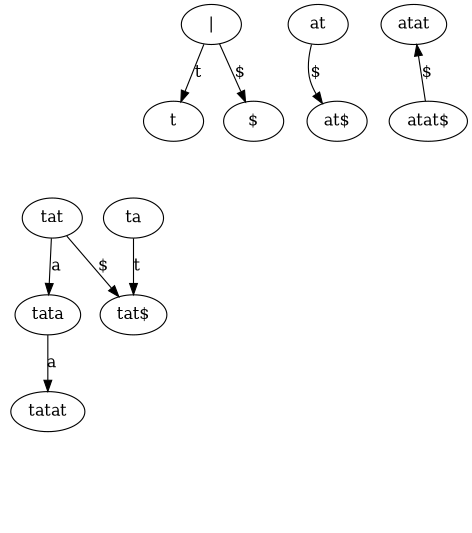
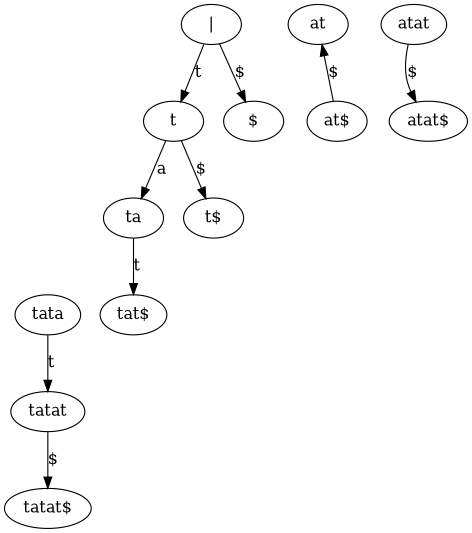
(308, 70) -> (329, 79)
(422, 78) -> (406, 68)
none -> (156, 165)
(52, 218) -> none
none -> (214, 218)
(52, 363) -> (52, 363)
none -> (48, 508)
